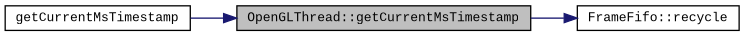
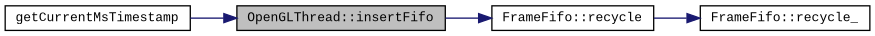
(384, 18) -> (341, 18)
none -> (785, 18)
